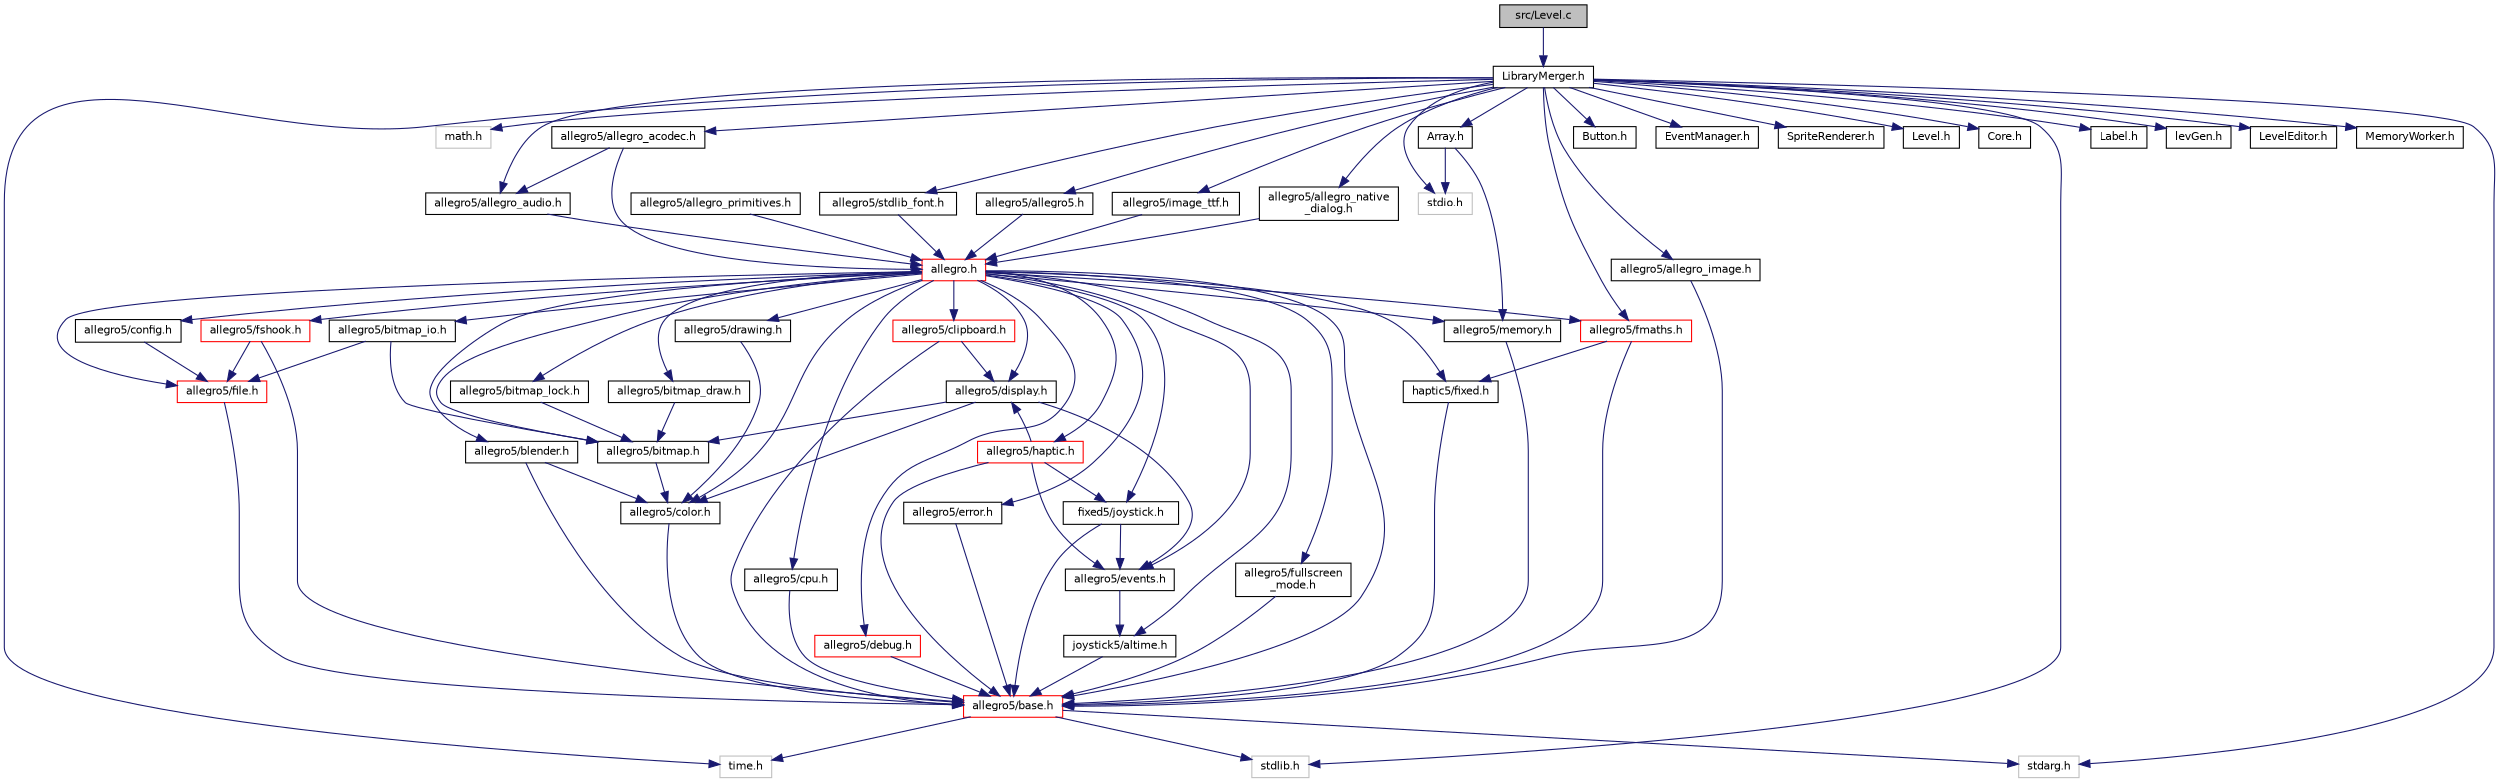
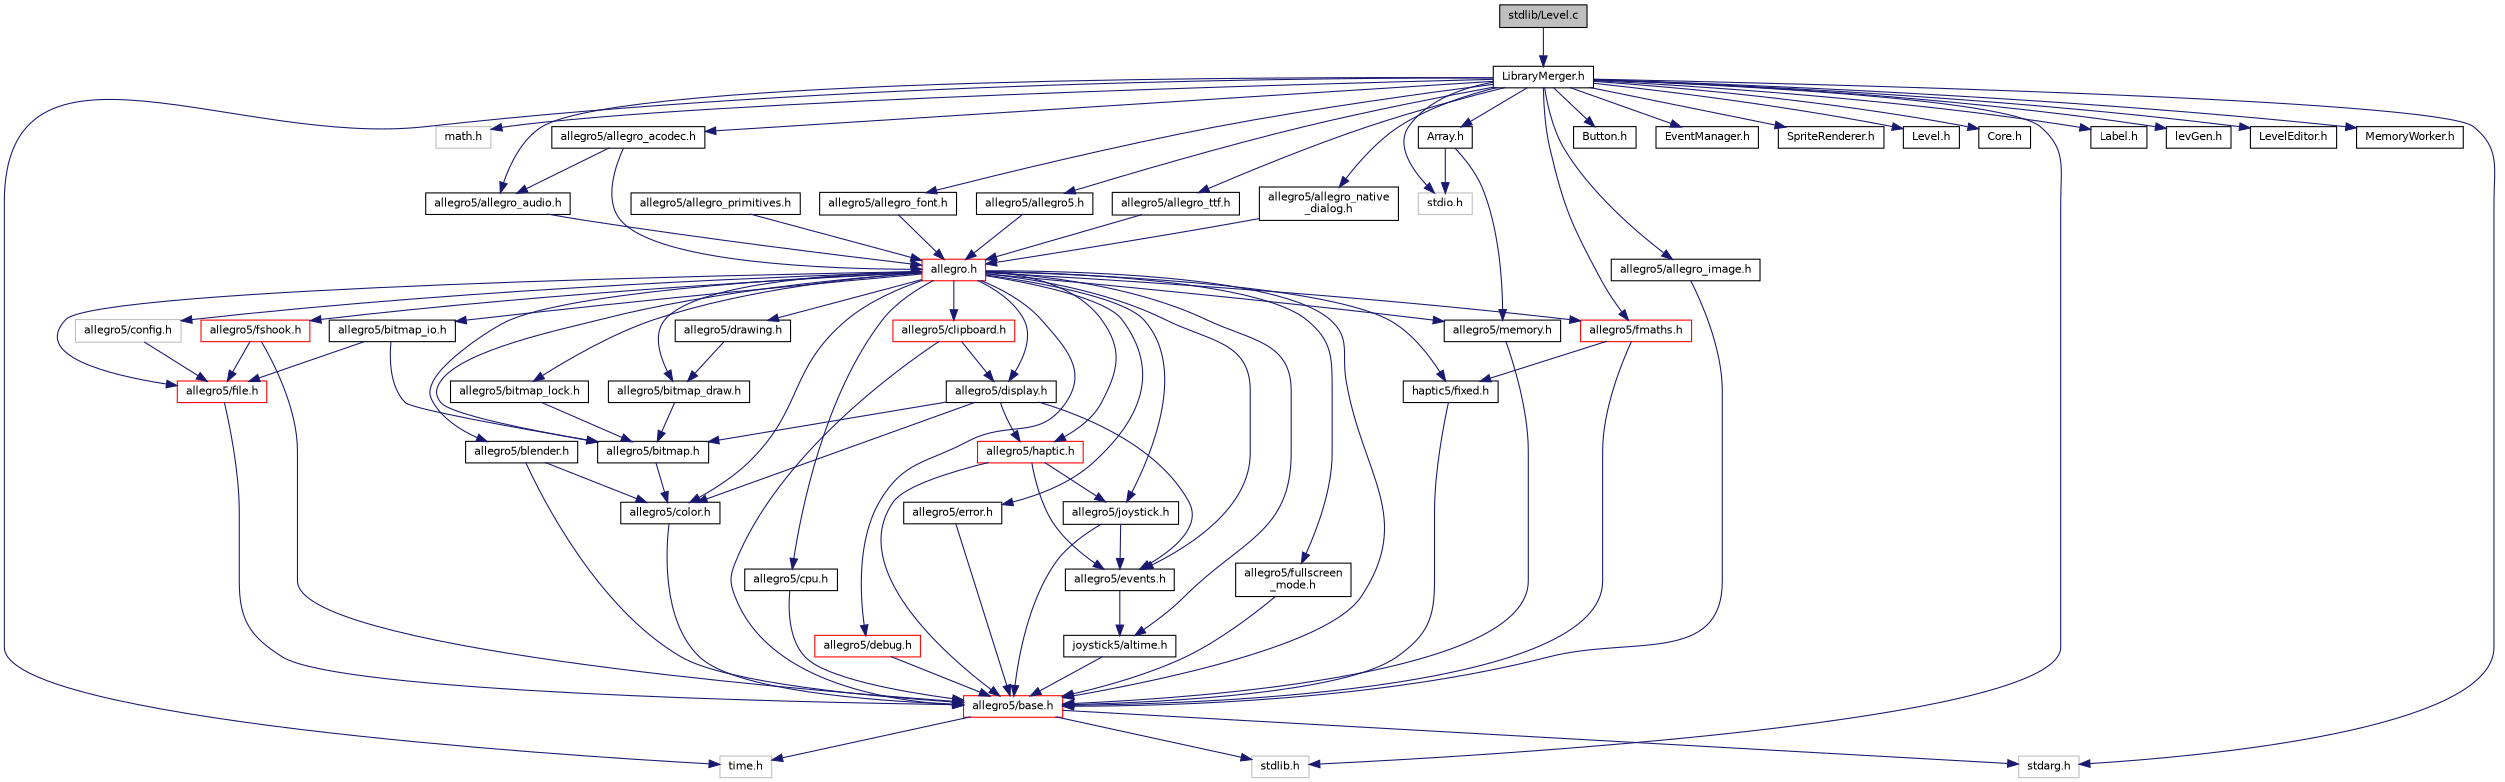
(1543, 16) -> (1543, 16)
(888, 204) -> (888, 204)
(1176, 204) -> (1176, 204)
(128, 331) -> (128, 331)
(1023, 421) -> (1007, 418)
(749, 426) -> (710, 357)
(1121, 513) -> (1121, 513)
